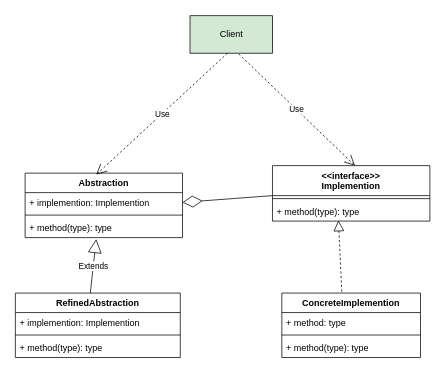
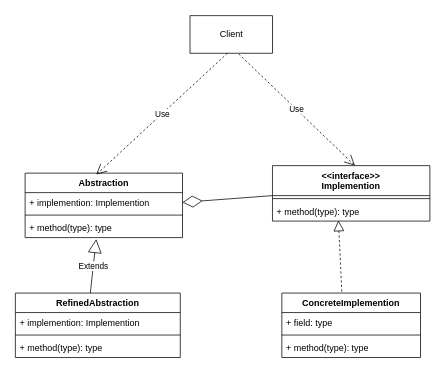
(231, 34) -> (231, 34)
(318, 323) -> (313, 323)
